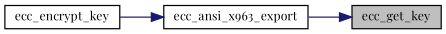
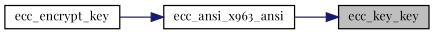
(236, 17) -> (229, 17)
(397, 17) -> (384, 17)
